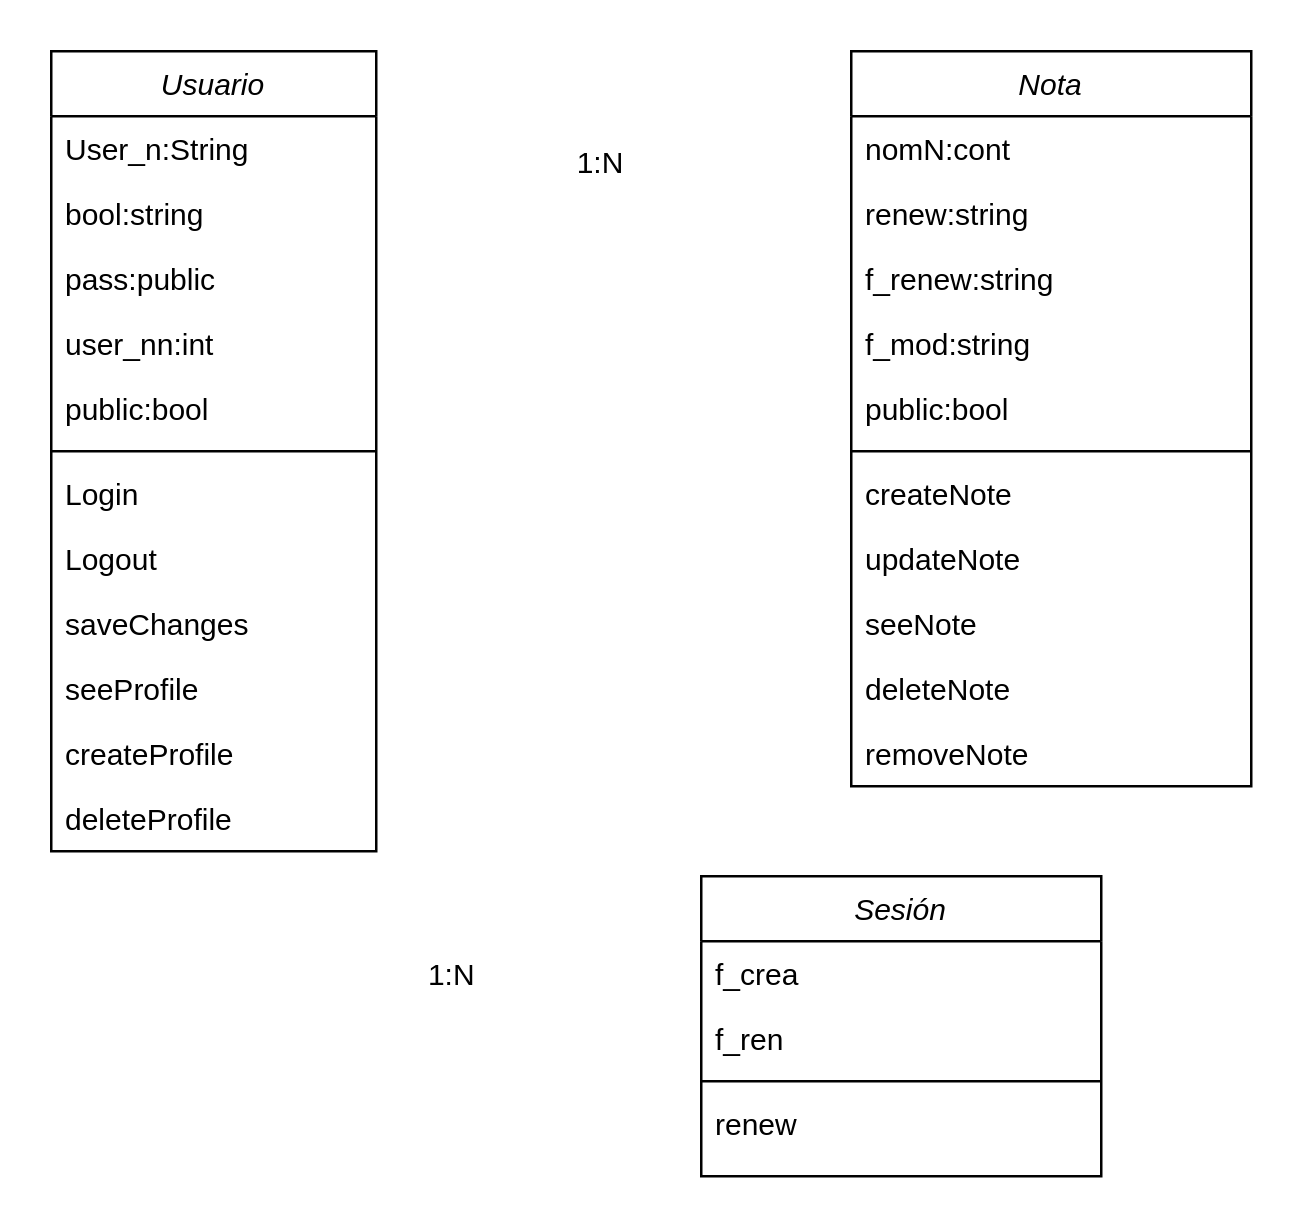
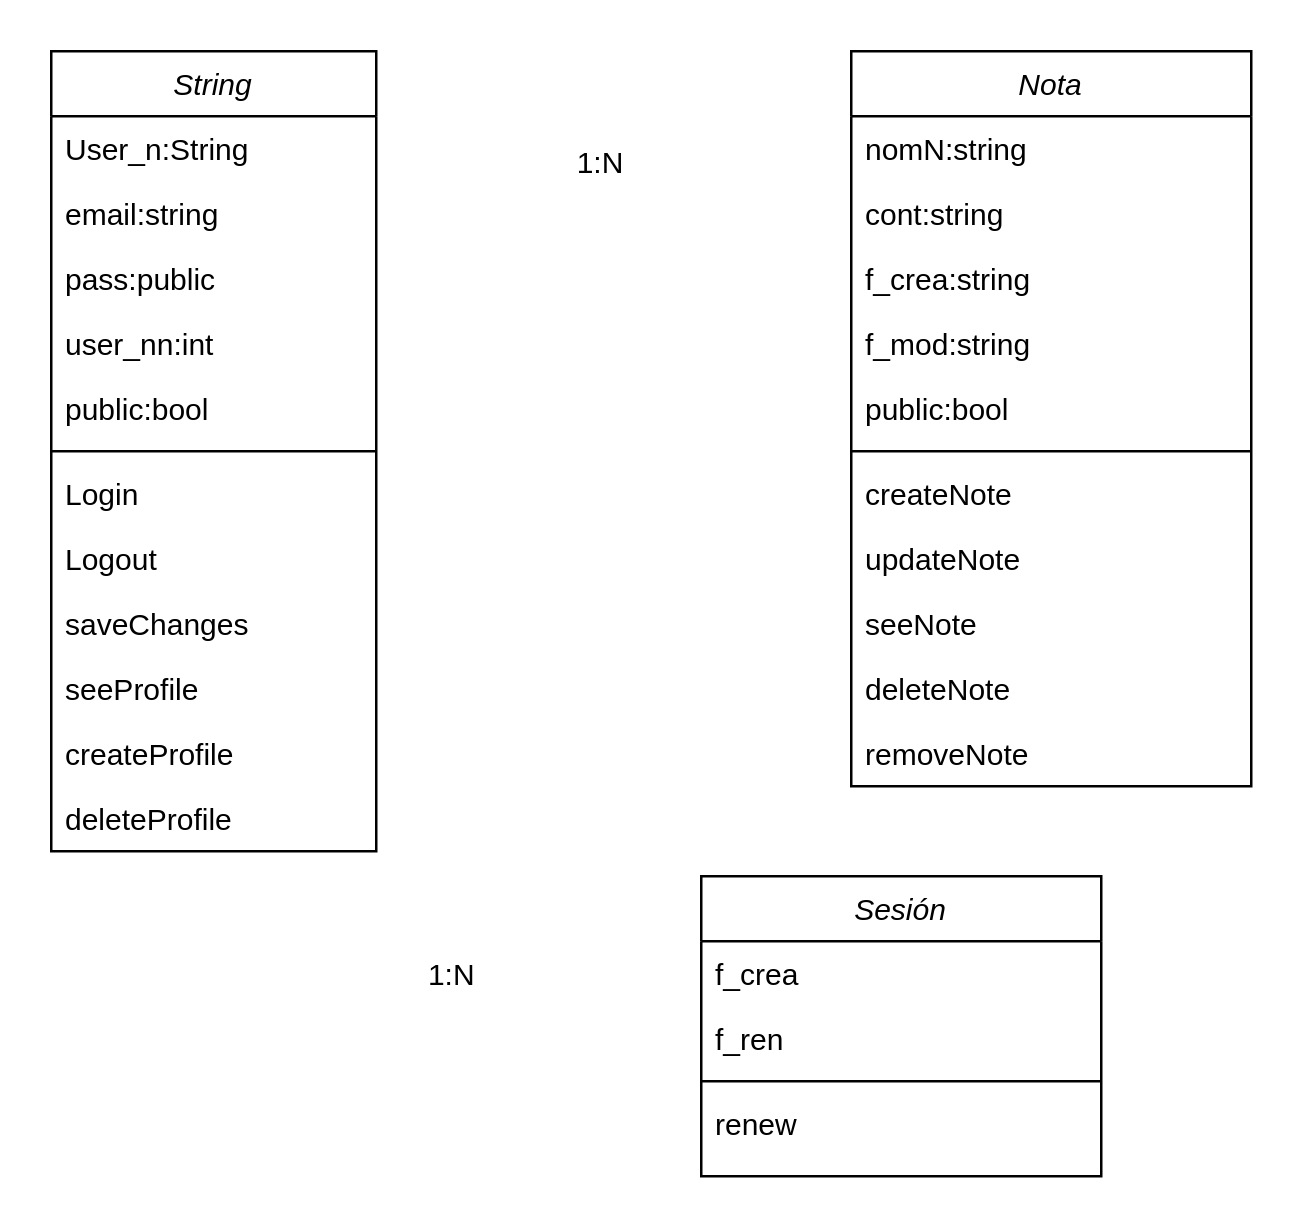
(213, 85) -> (213, 85)
(937, 150) -> (950, 150)
(146, 215) -> (150, 215)
(958, 215) -> (950, 215)
(975, 280) -> (966, 280)
